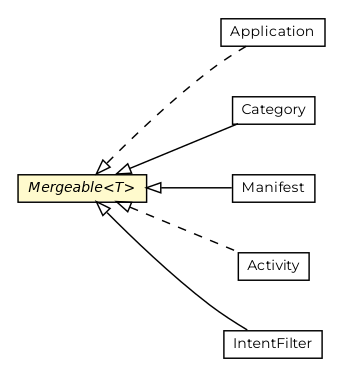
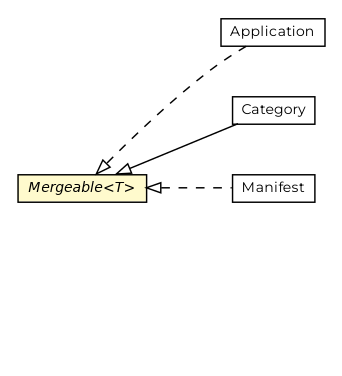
(196, 188) -> (196, 188)
(273, 266) -> none
(273, 344) -> none
